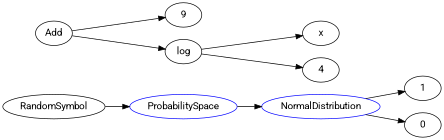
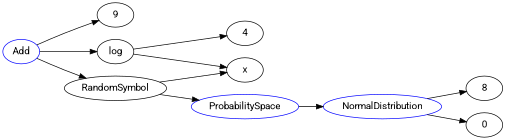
(54, 33) -> (21, 52)
none -> (58, 67)
none -> (190, 78)
(423, 88) -> (484, 88)
